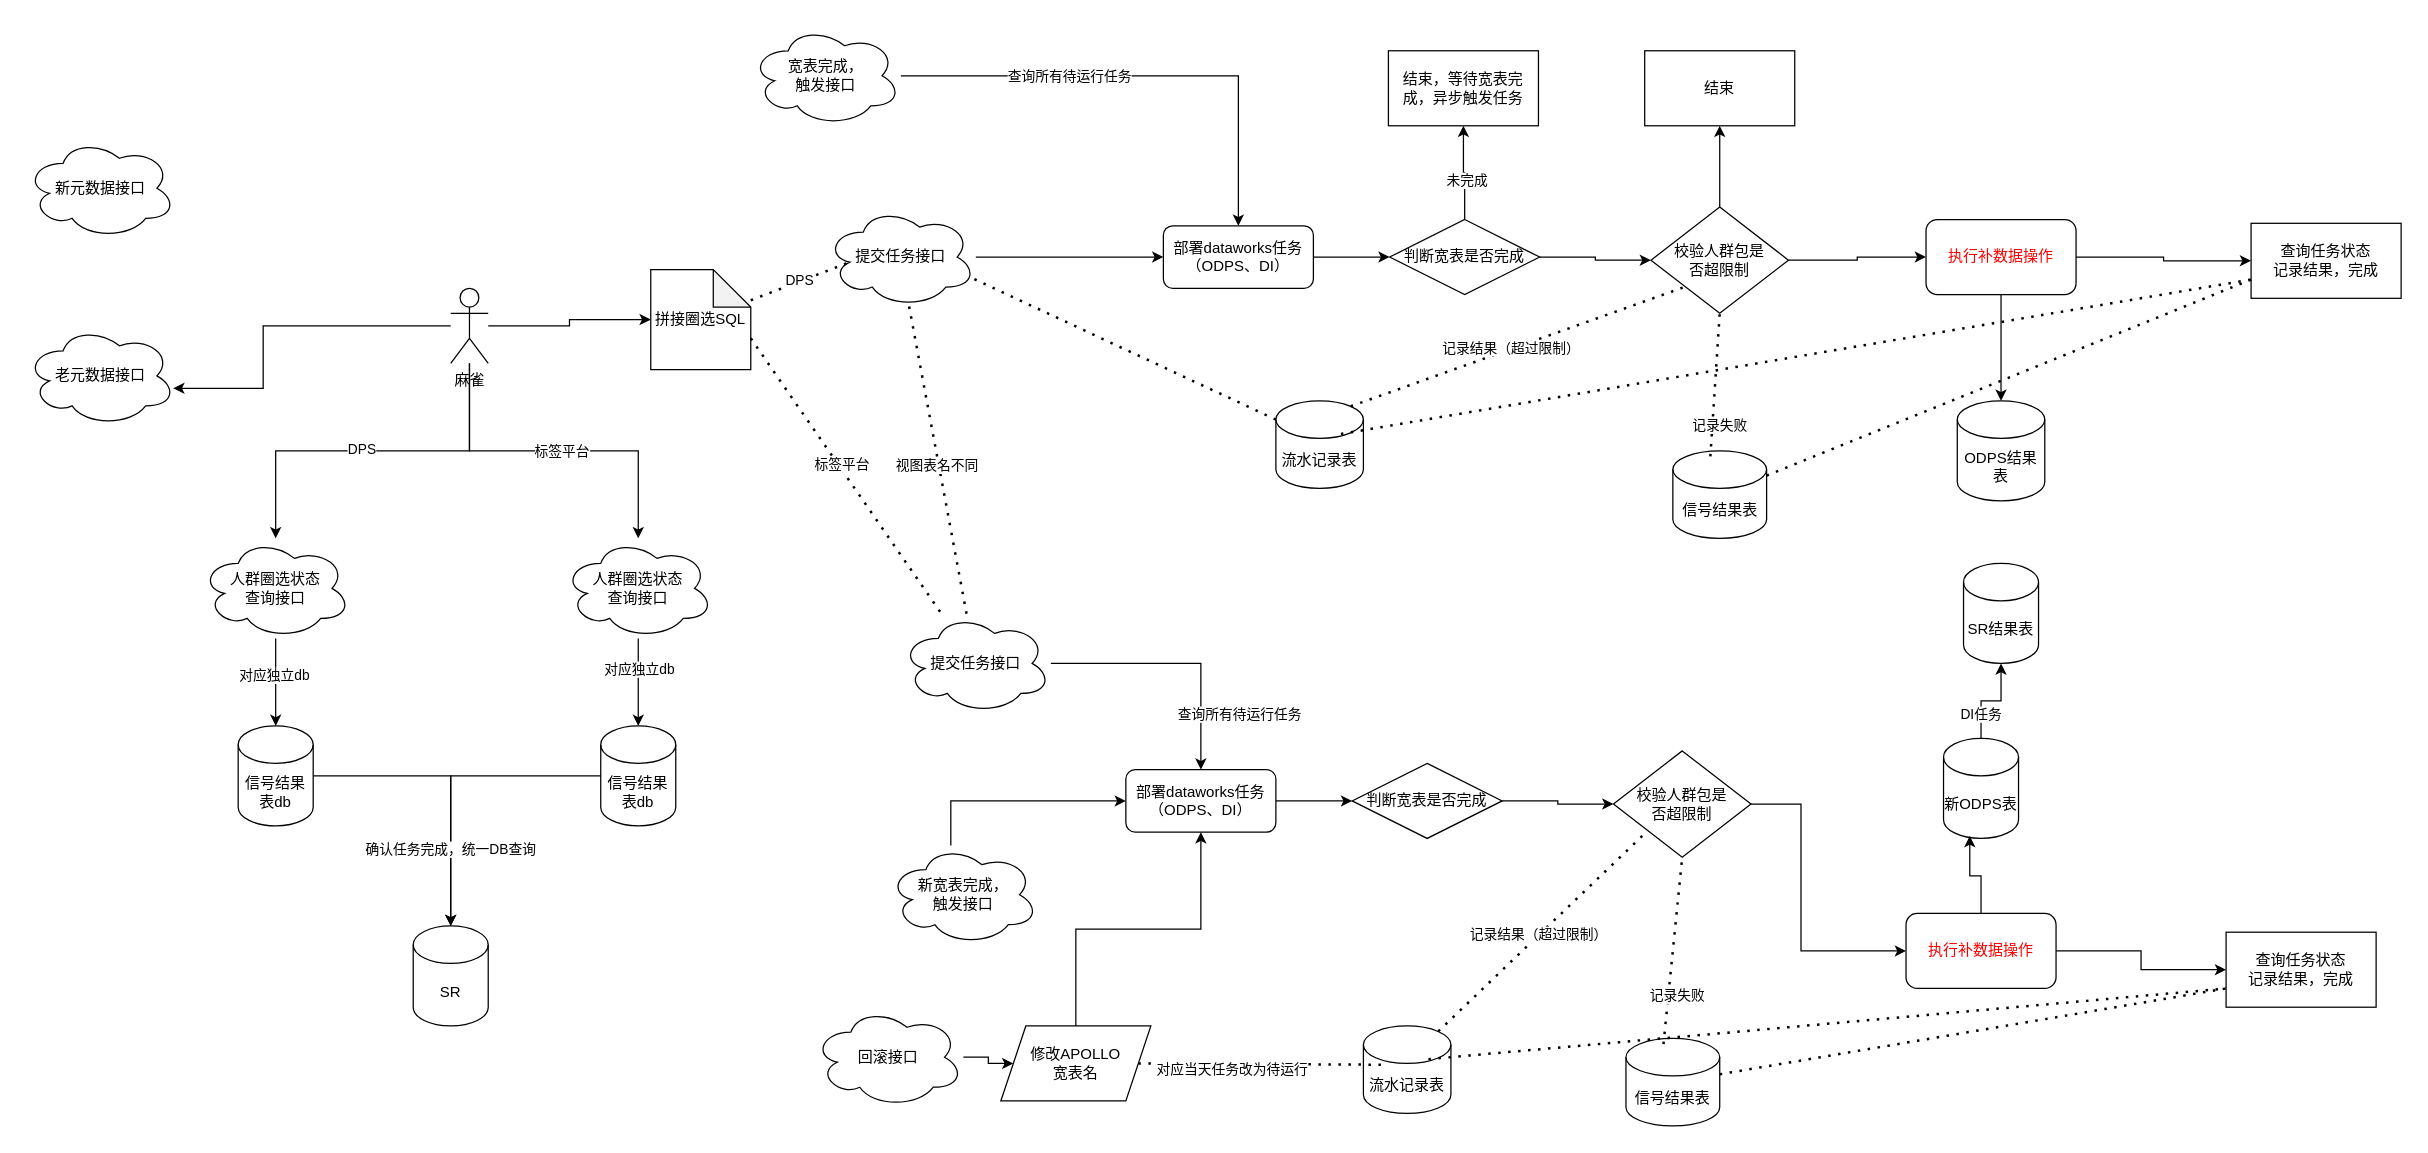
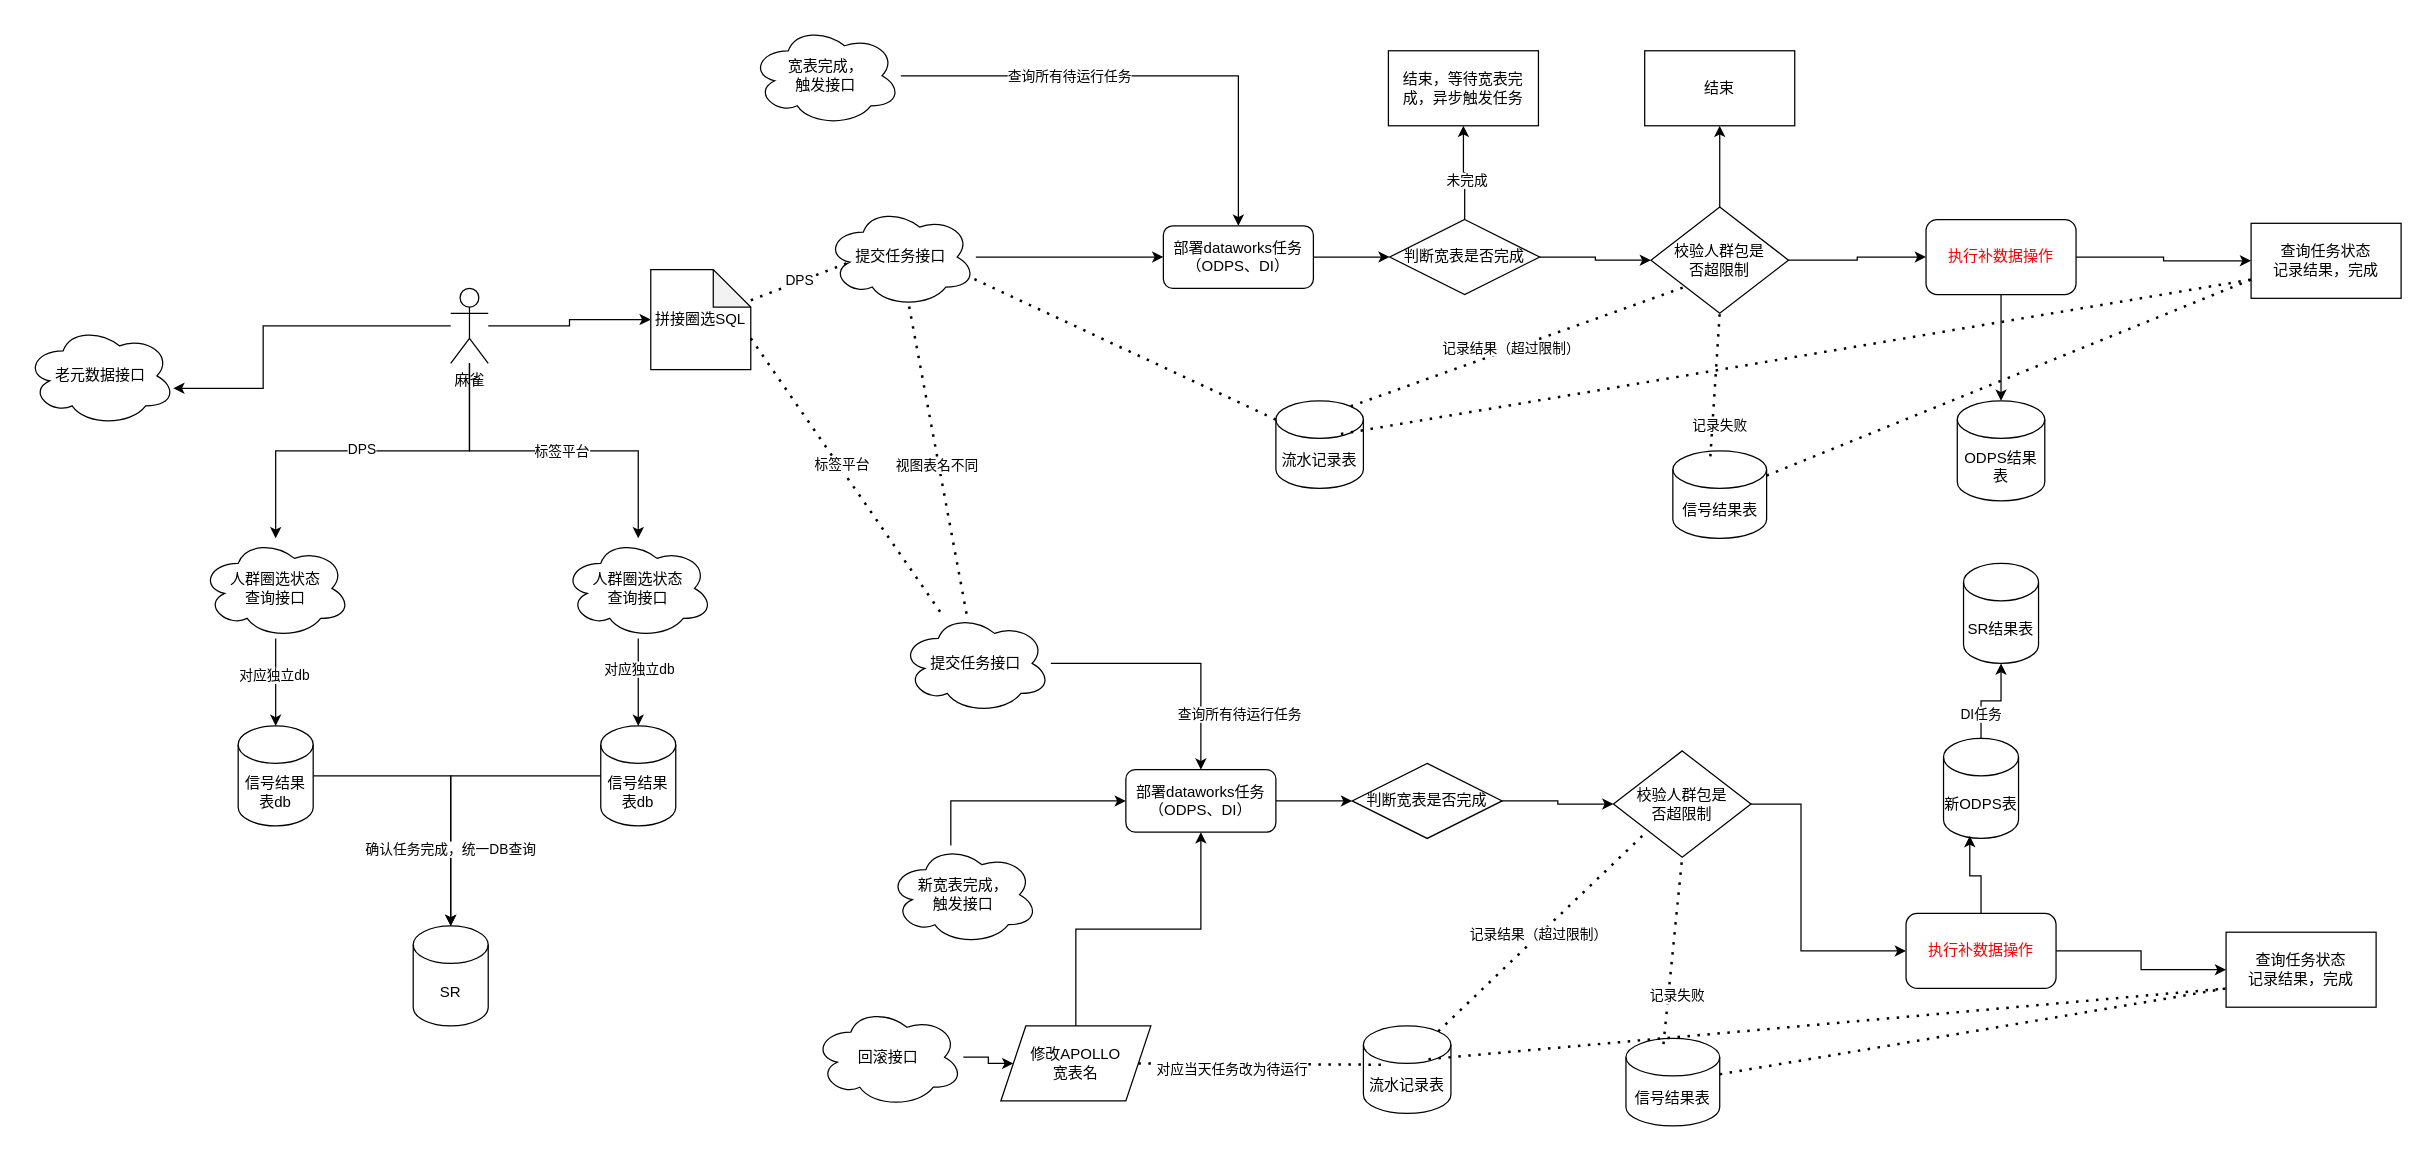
(101, 188) -> none
